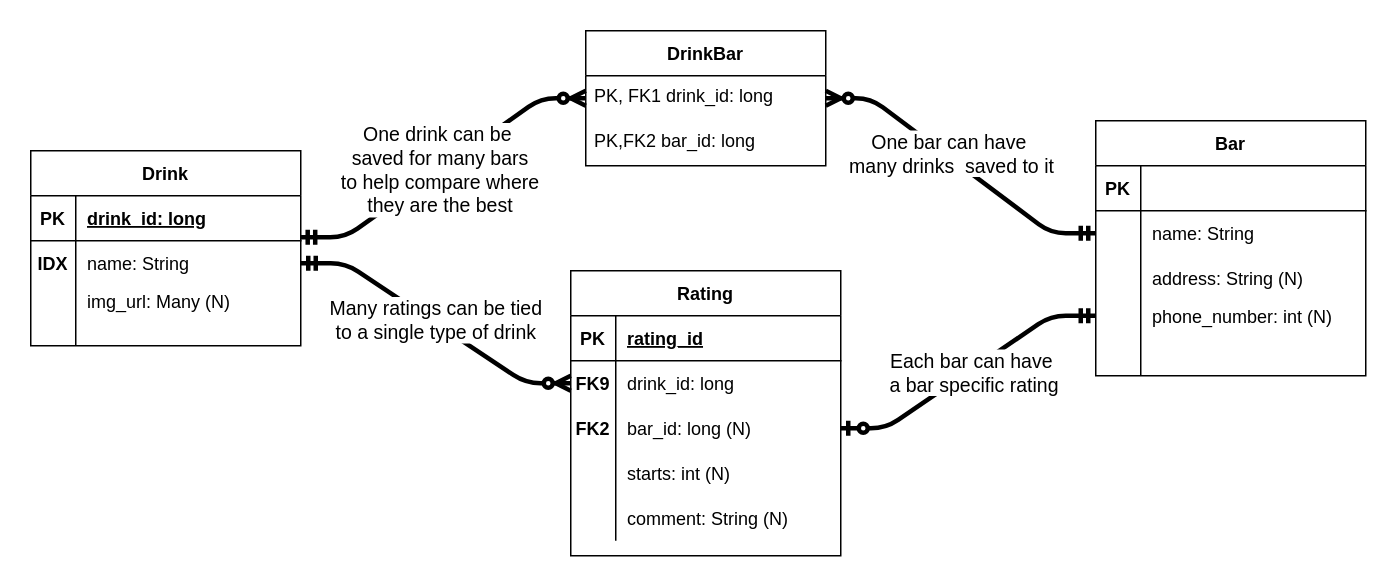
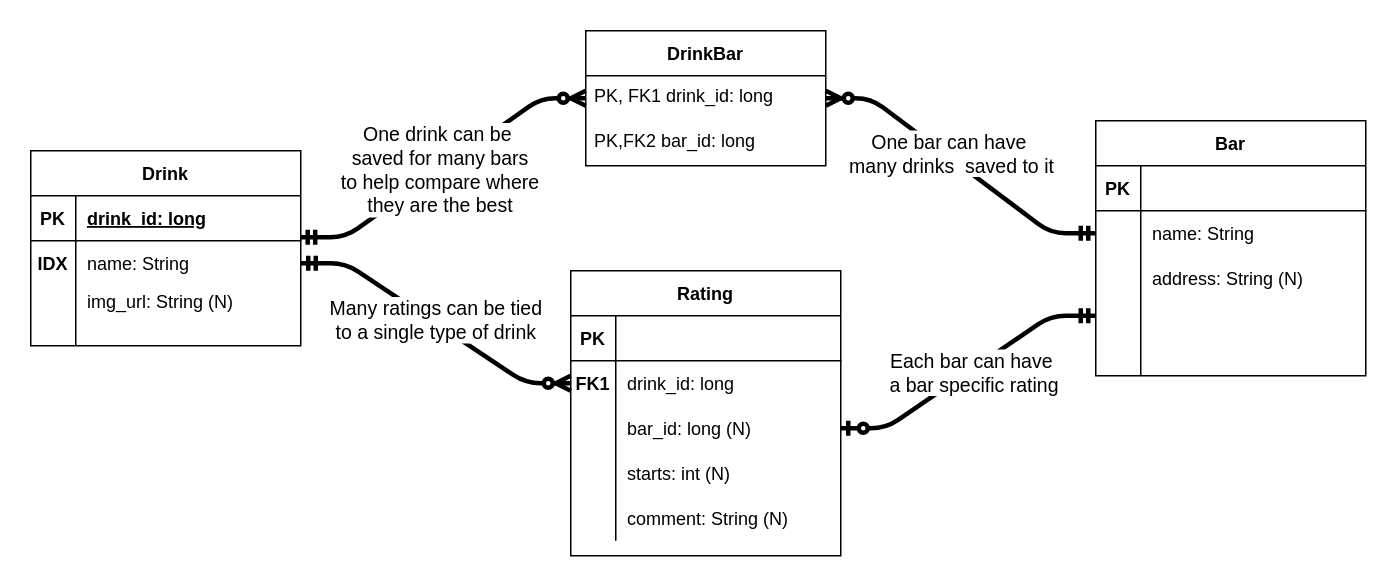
(161, 302) -> (169, 302)
(1253, 316) -> none
(728, 338) -> none
(593, 384) -> (593, 384)
(593, 428) -> none
